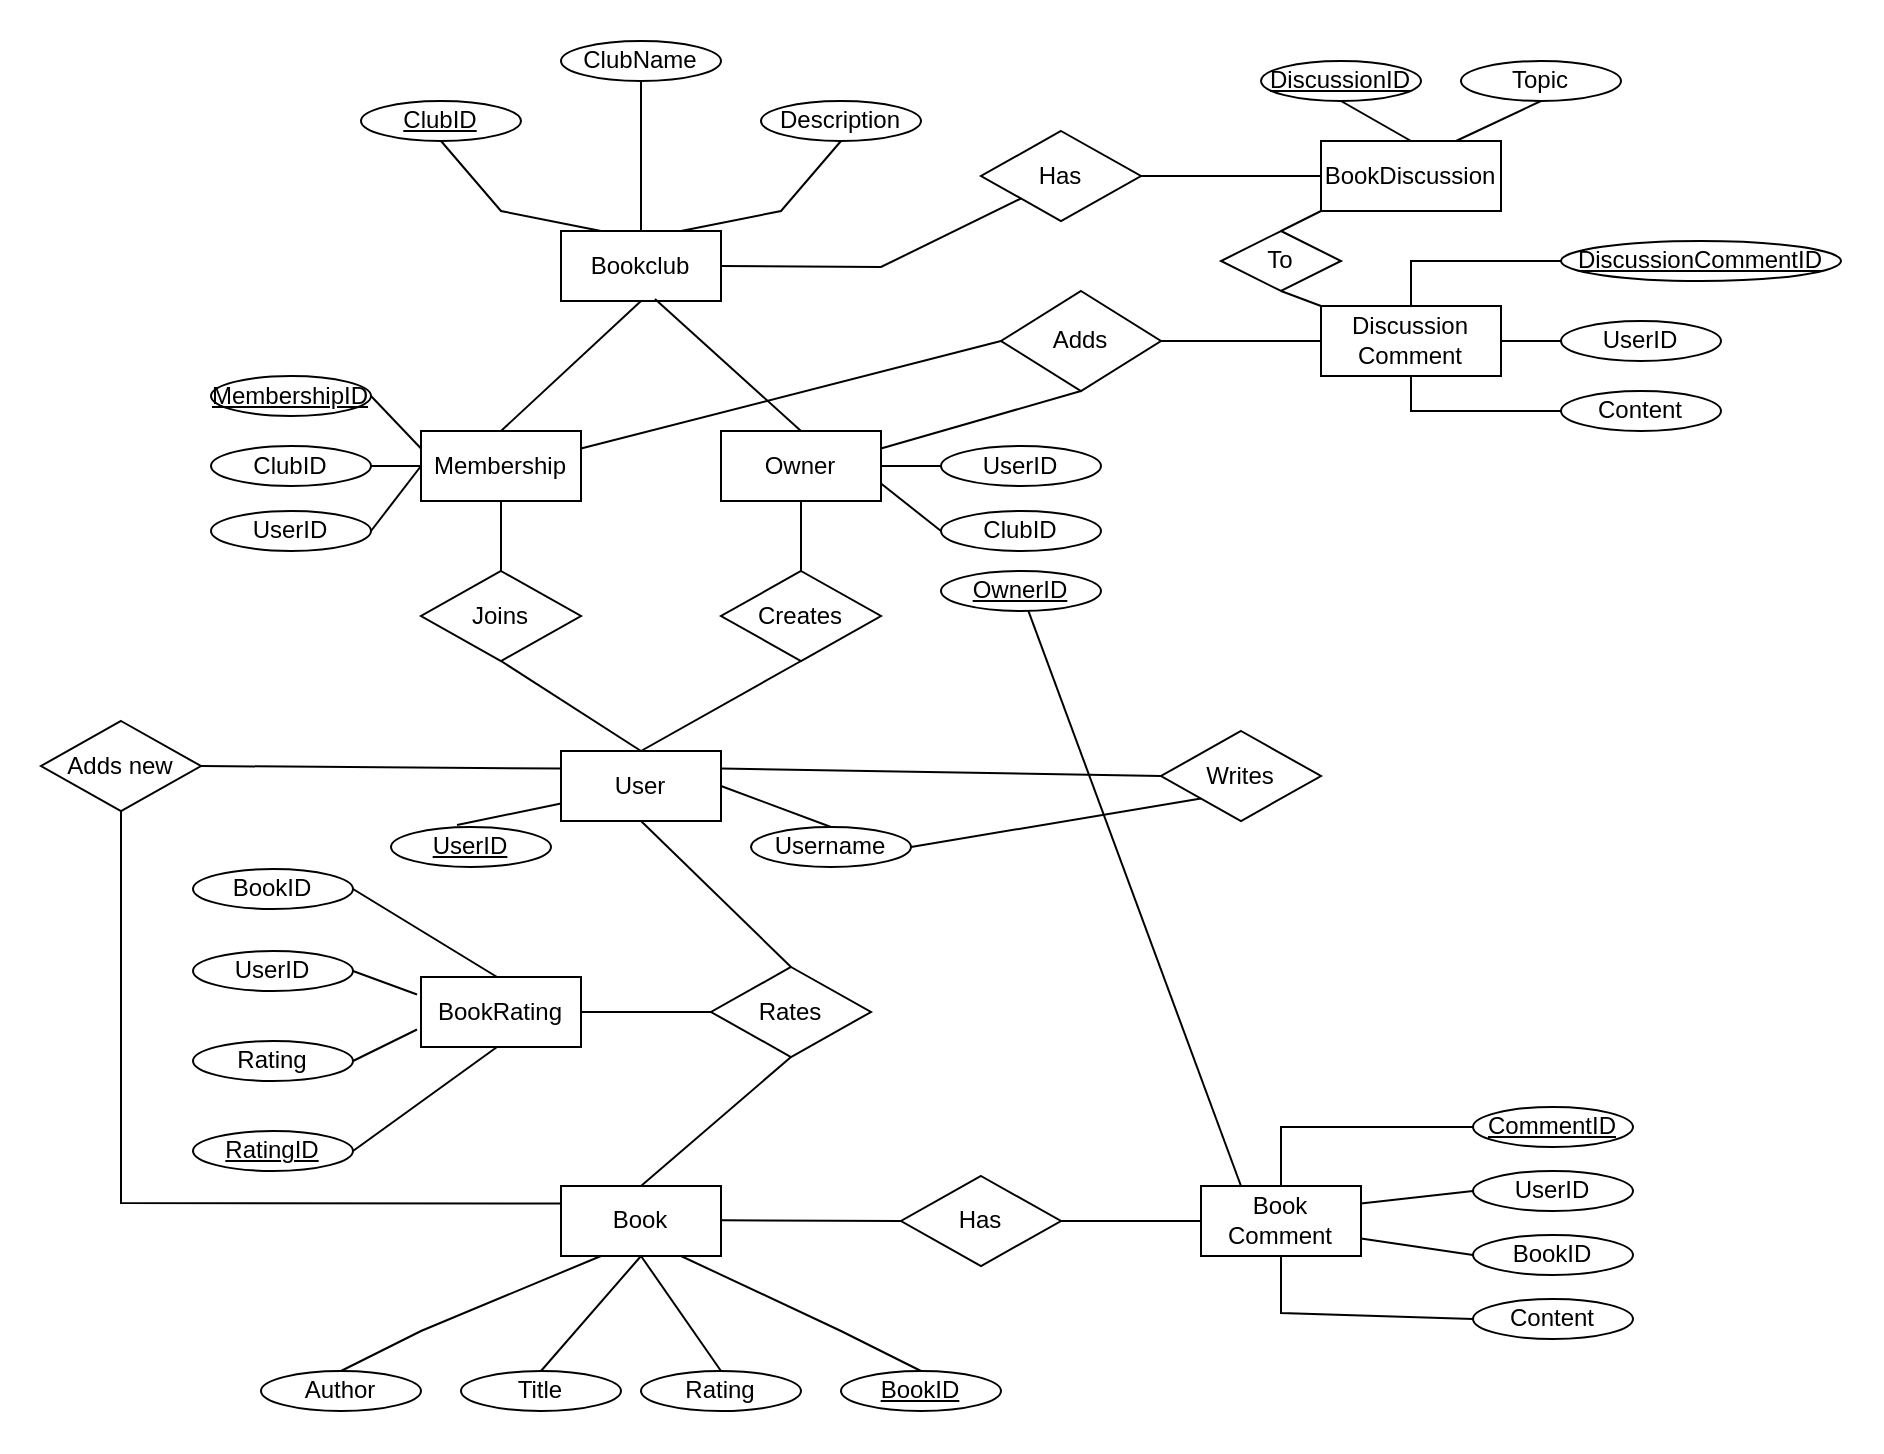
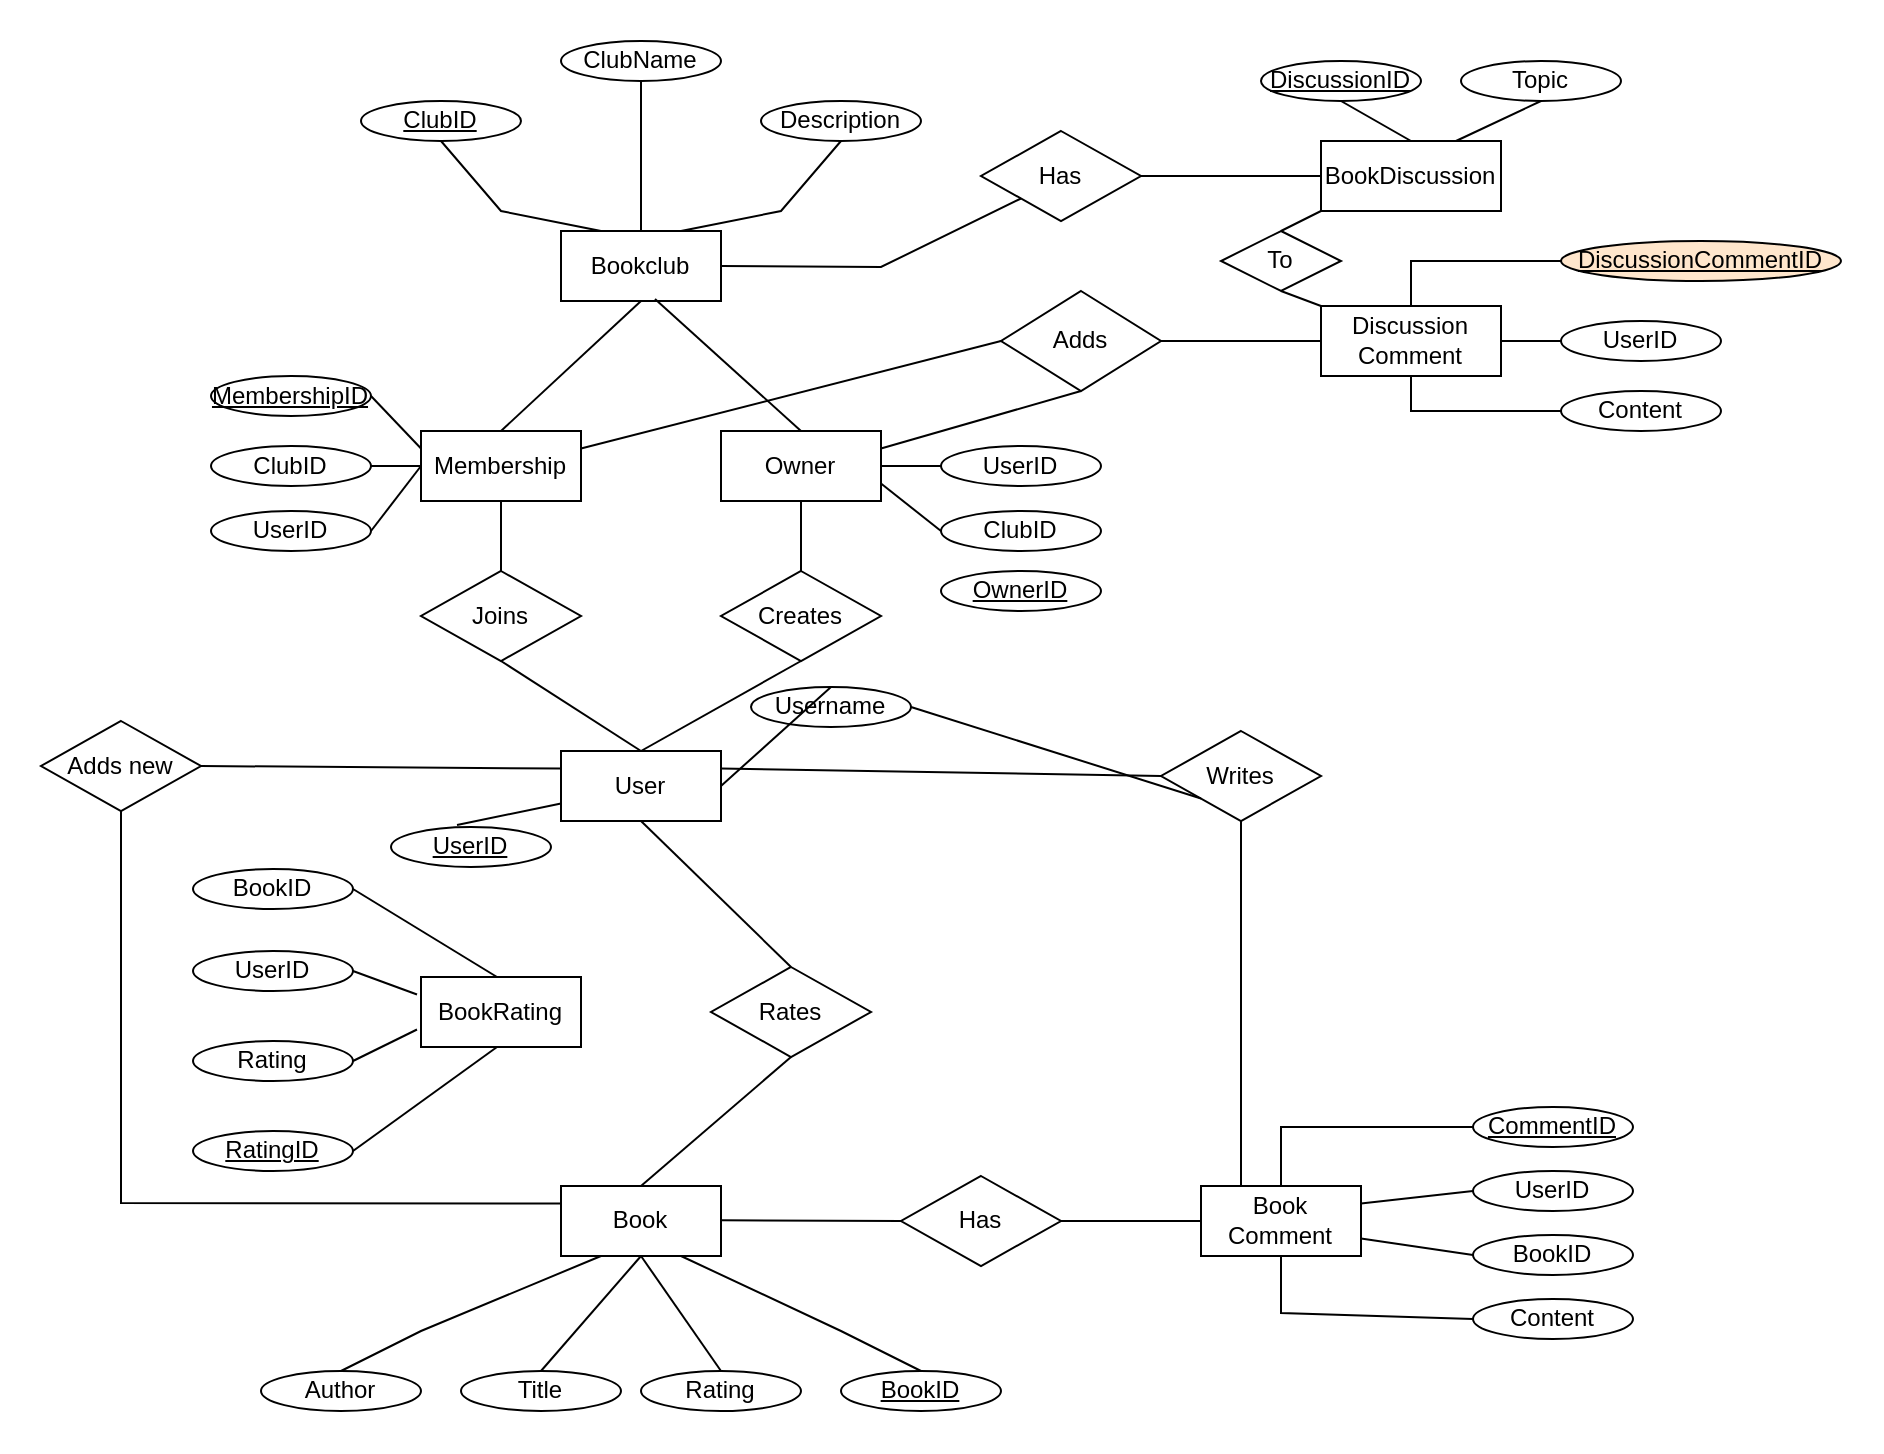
(1701, 261) -> (1701, 261)
(831, 847) -> (831, 707)
(1135, 899) -> (1241, 1004)
(647, 1012) -> none
